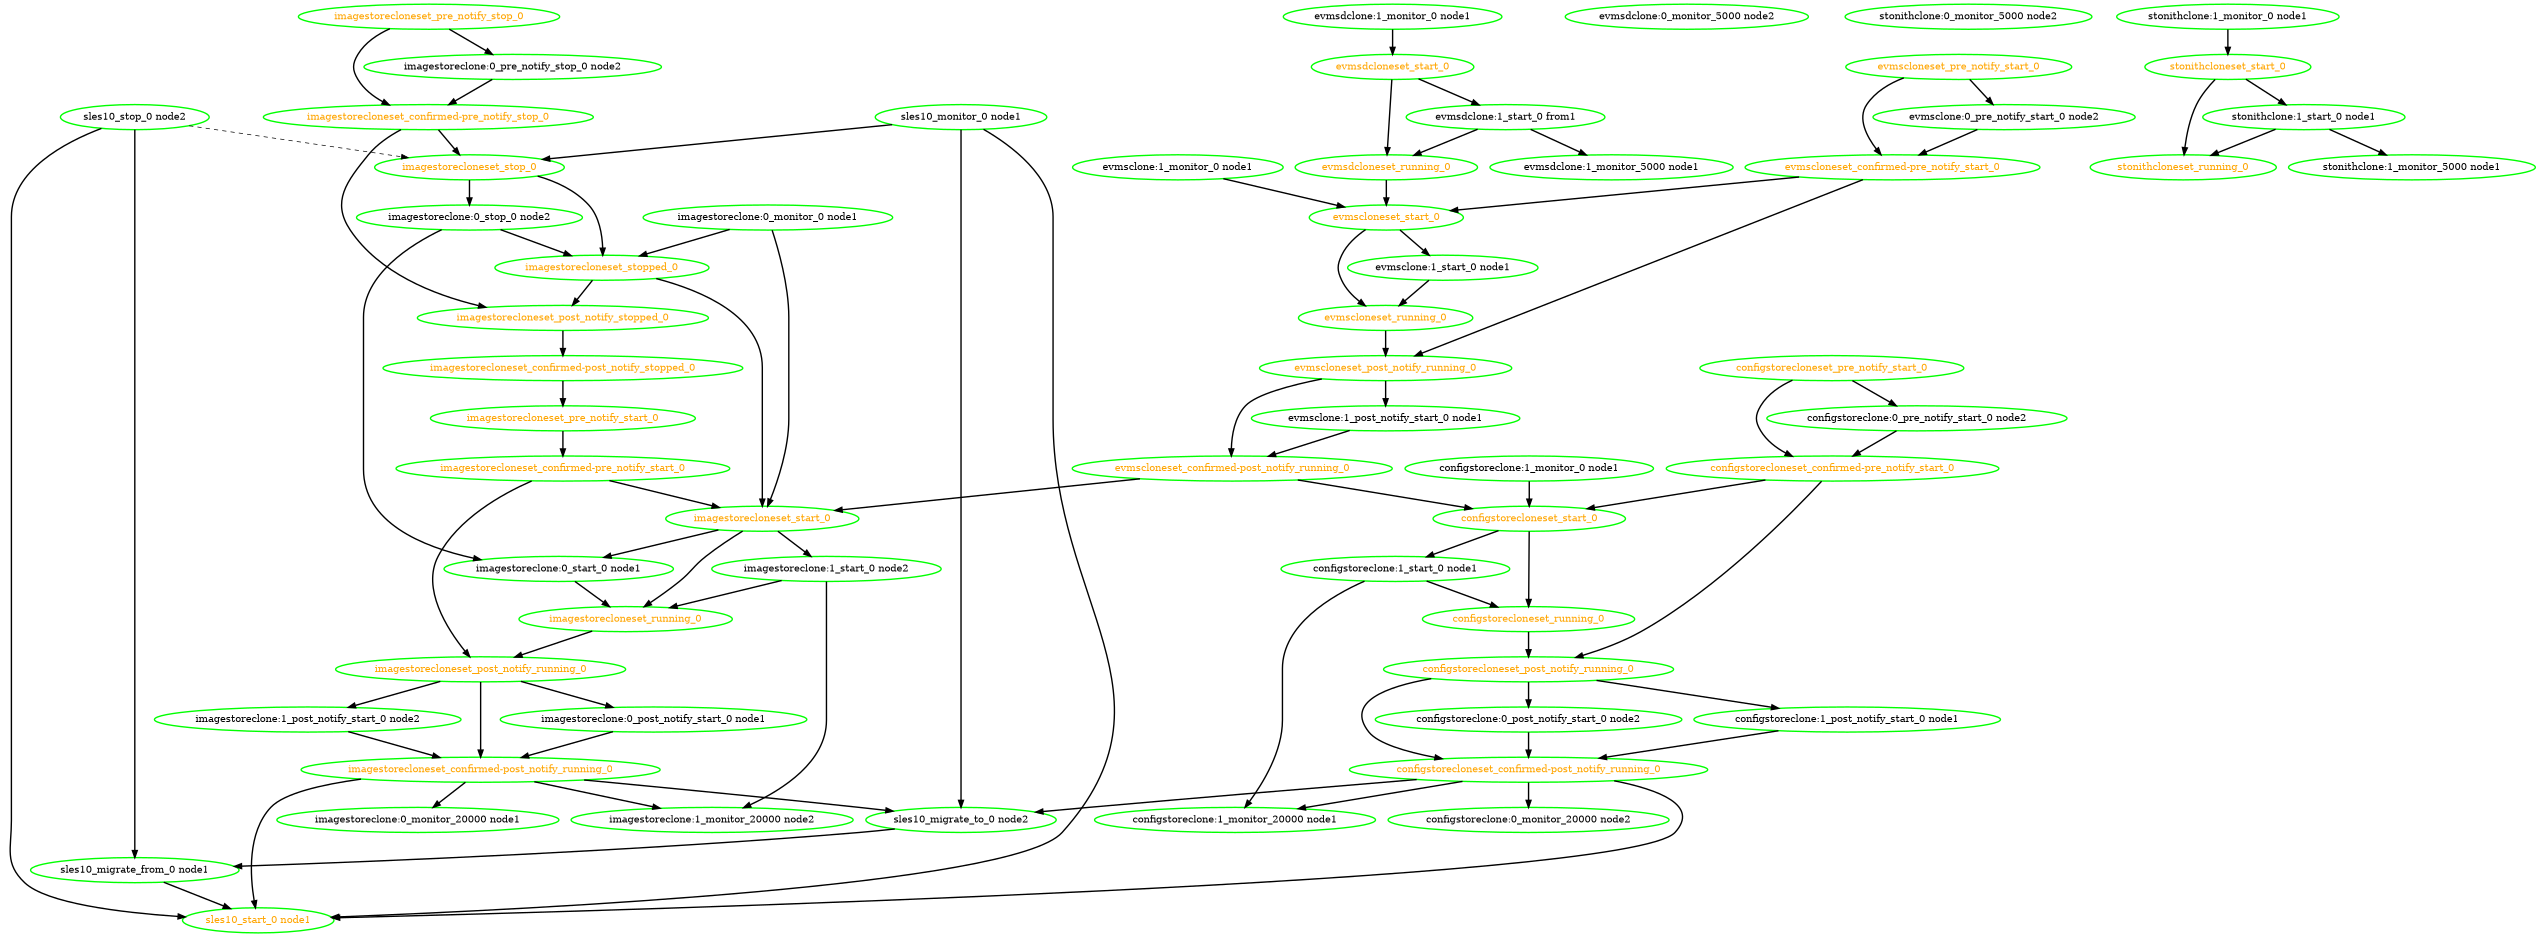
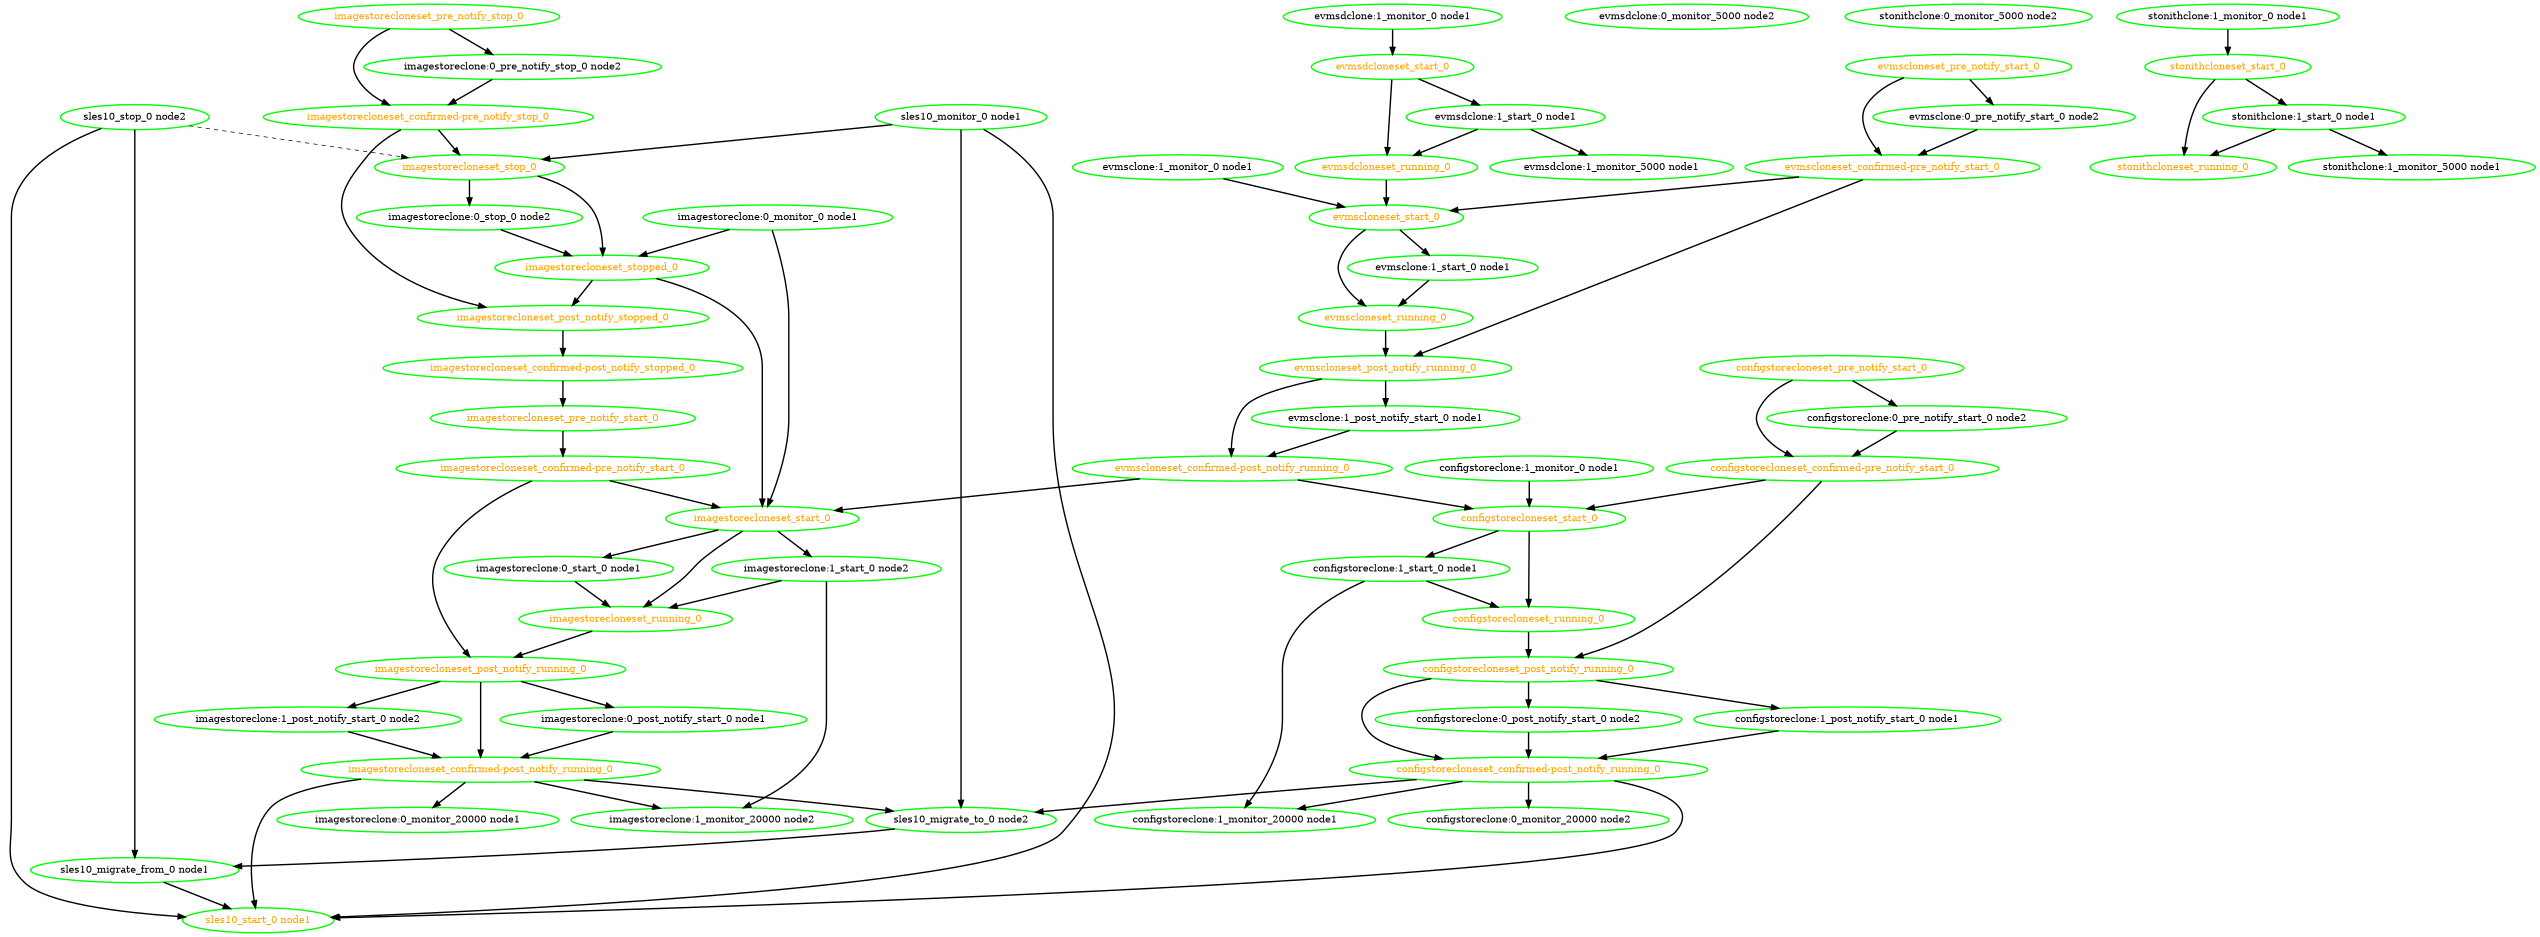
(1506, 117) -> (1506, 117)
(364, 408) -> none
